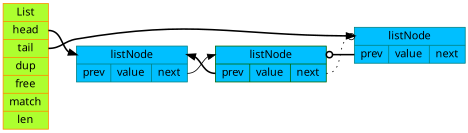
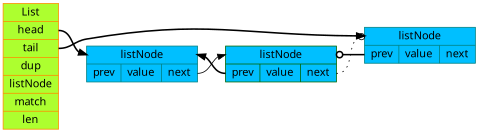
(26, 84) -> (31, 84)
